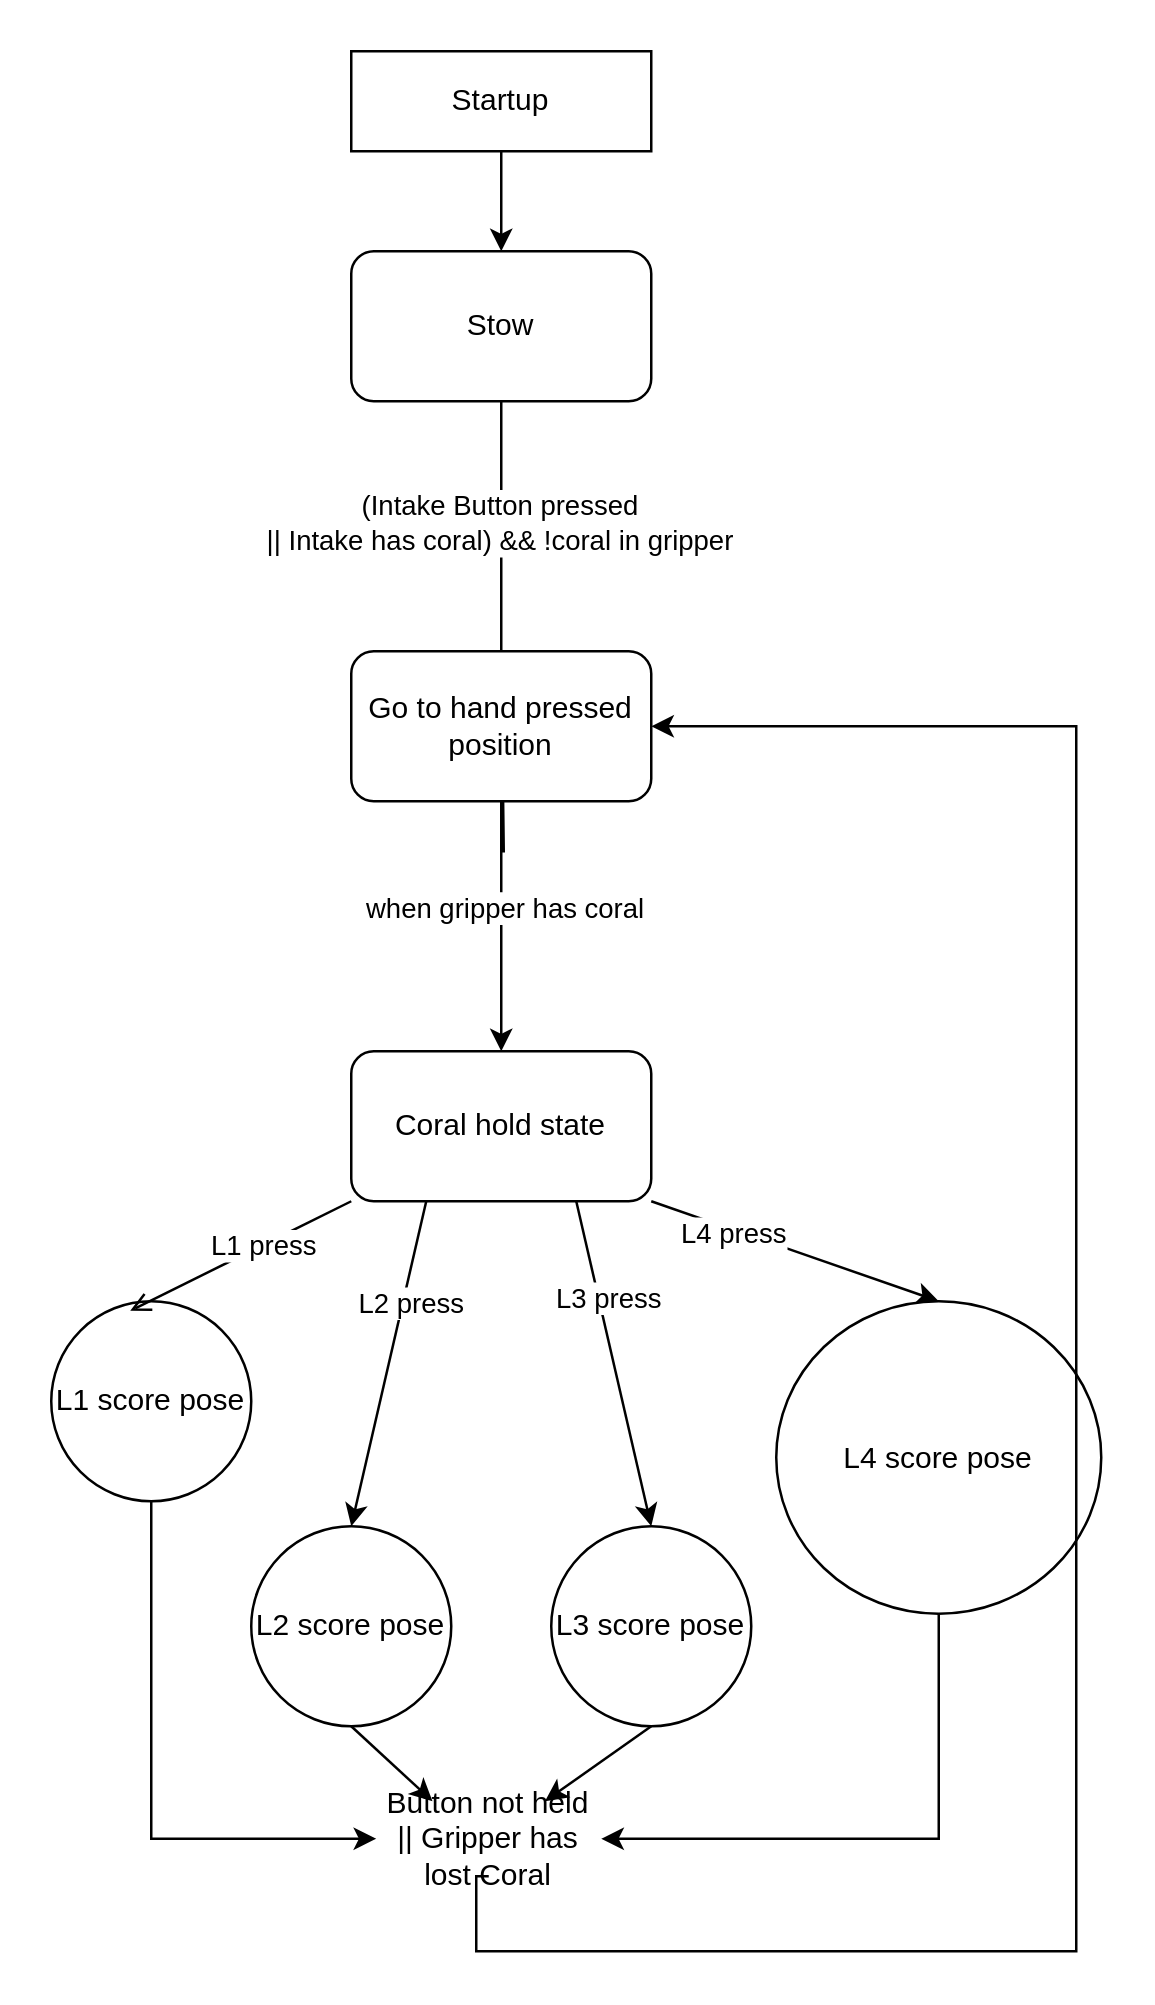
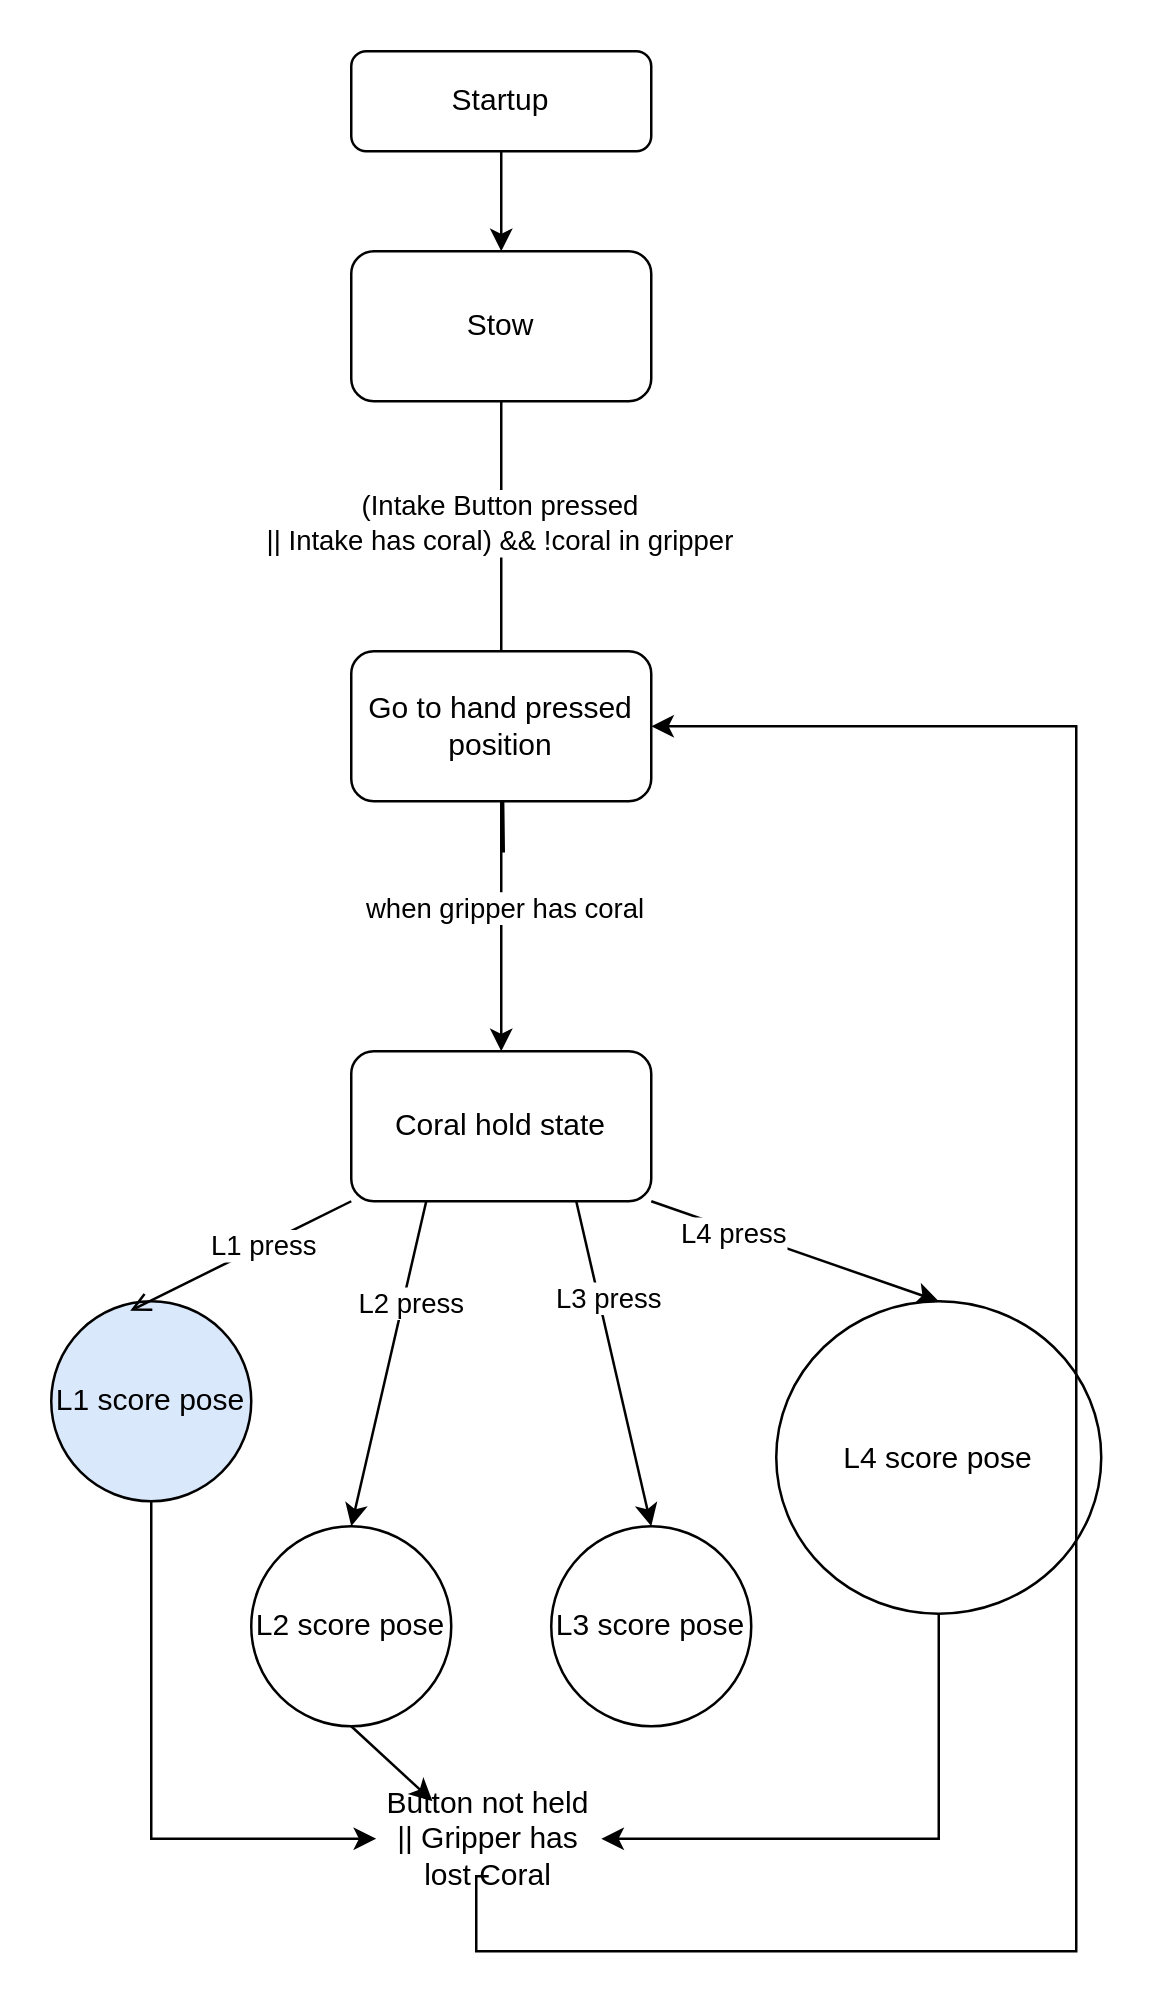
(501, 101) -> (501, 101)
(151, 1401) -> (151, 1401)
(605, 1759) -> none
